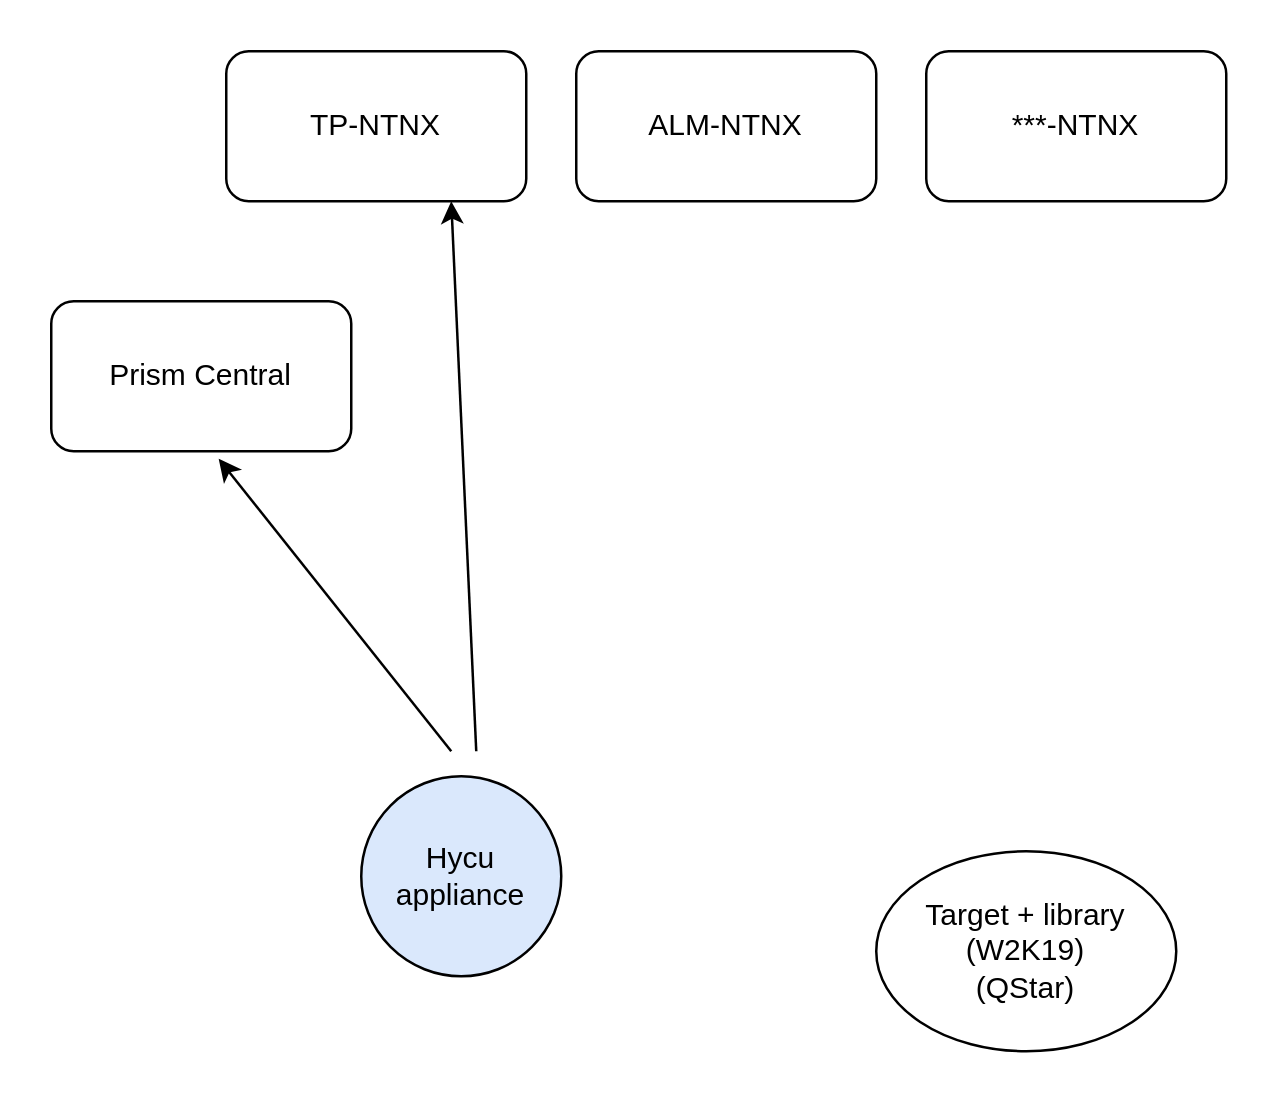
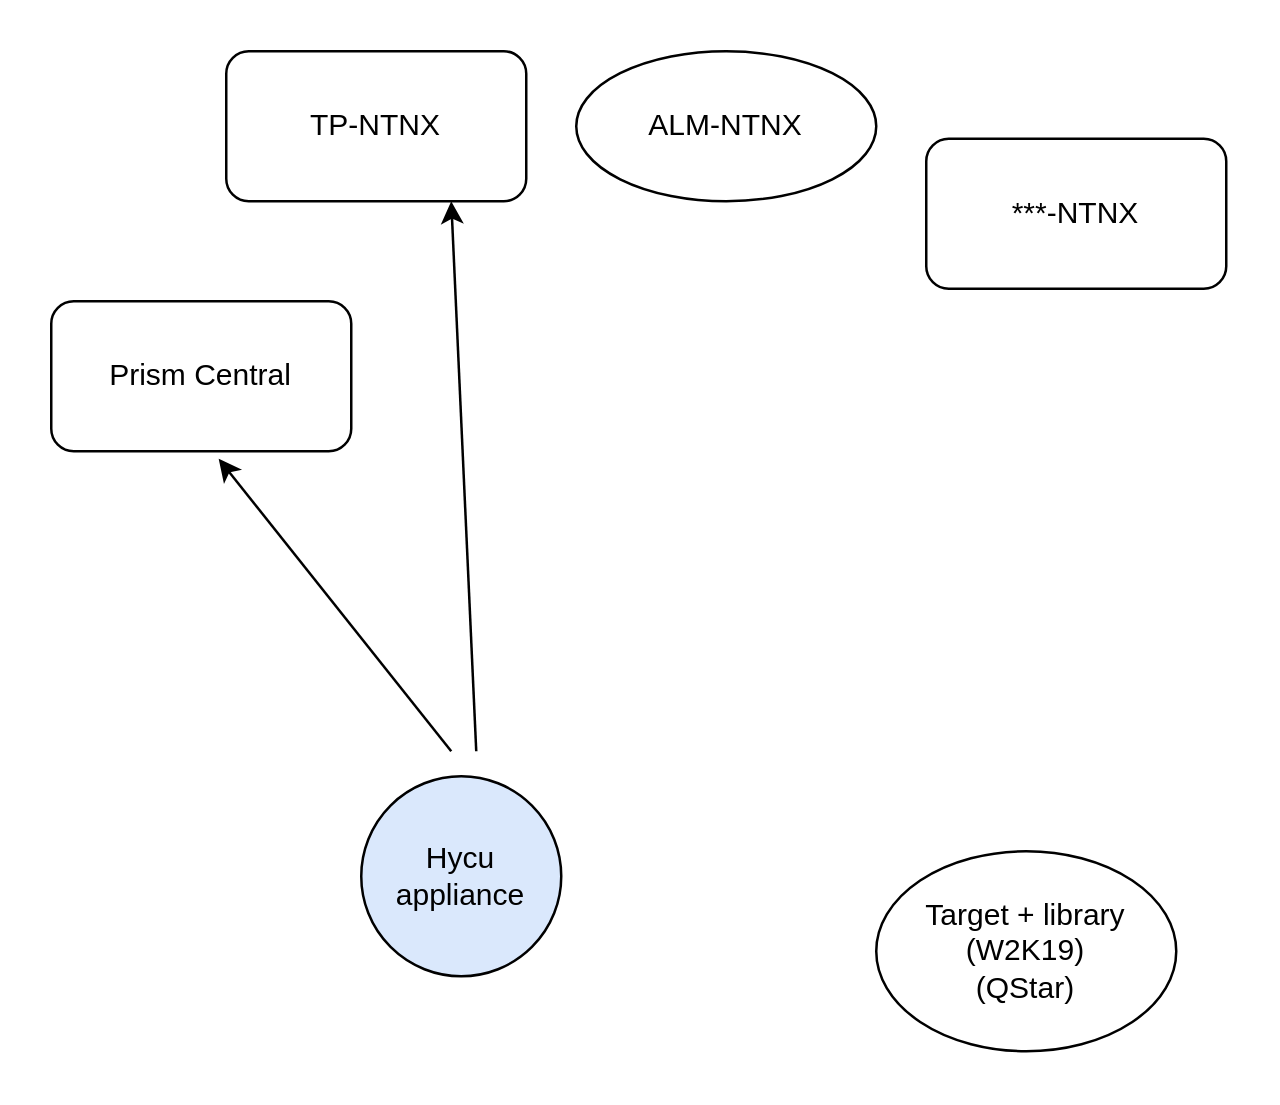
(726, 126) -> (726, 126)
(1076, 126) -> (1076, 214)
